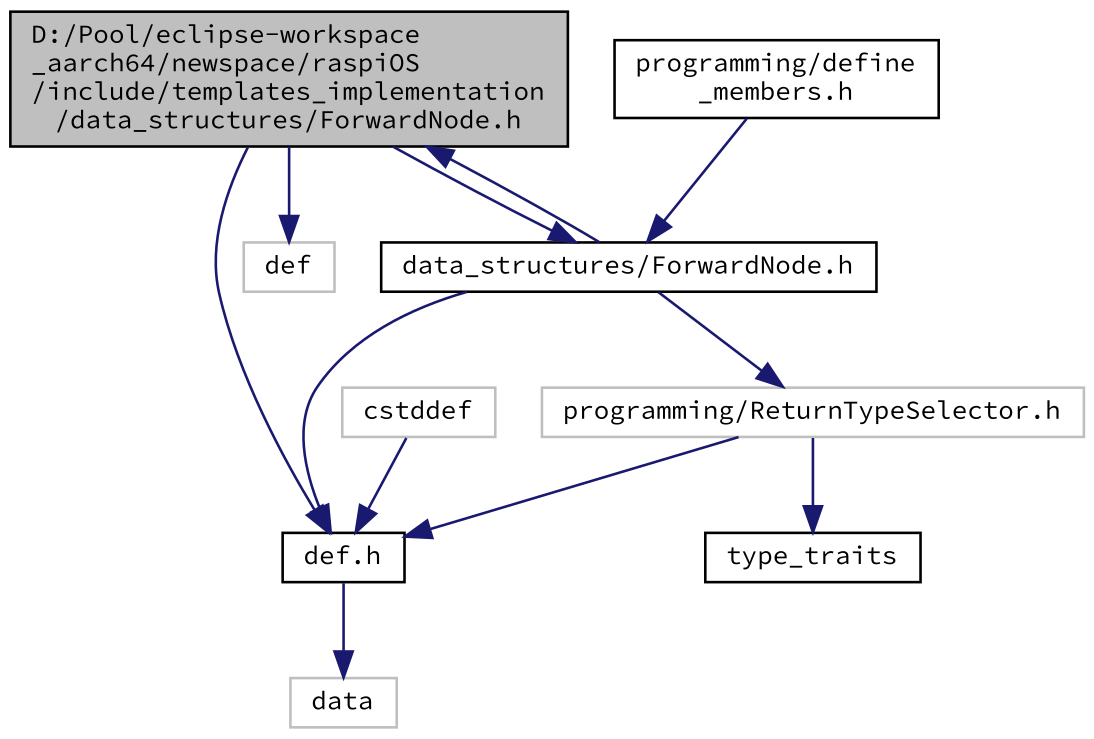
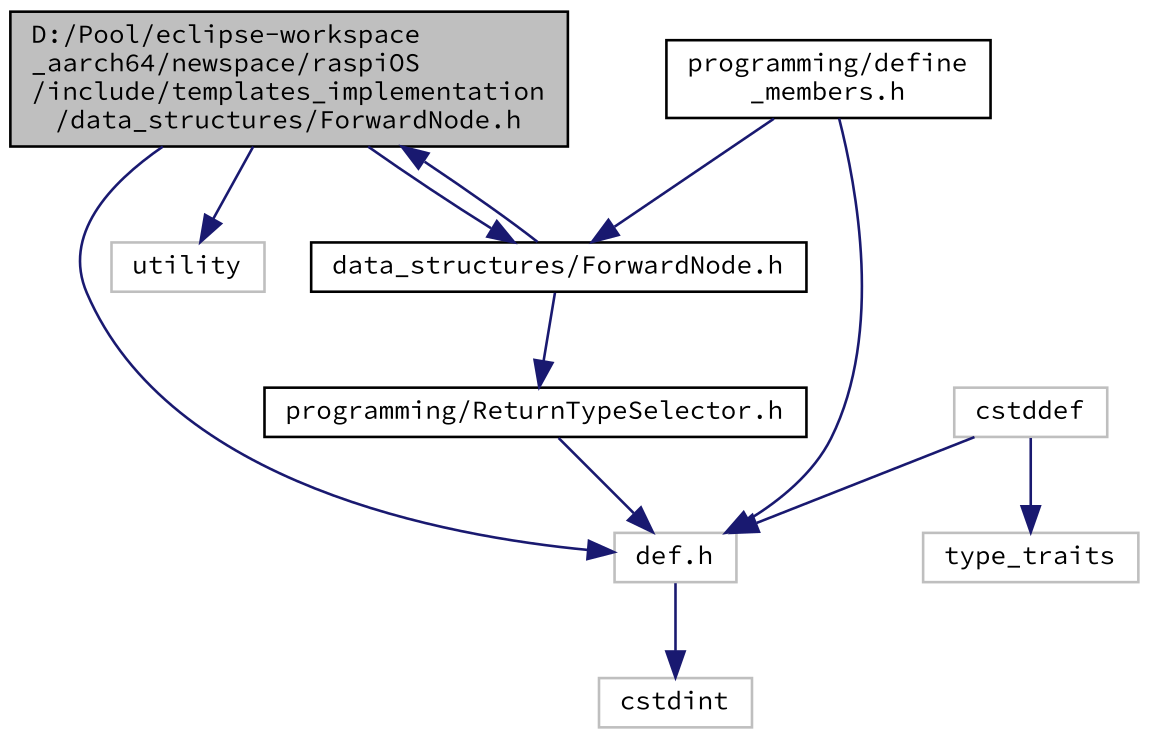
(289, 267) -> (188, 267)
(335, 366) -> (859, 338)
(813, 412) -> (535, 412)
(813, 472) -> (1031, 472)
(344, 558) -> (675, 558)
(813, 558) -> (1031, 558)
(344, 703) -> (675, 703)
